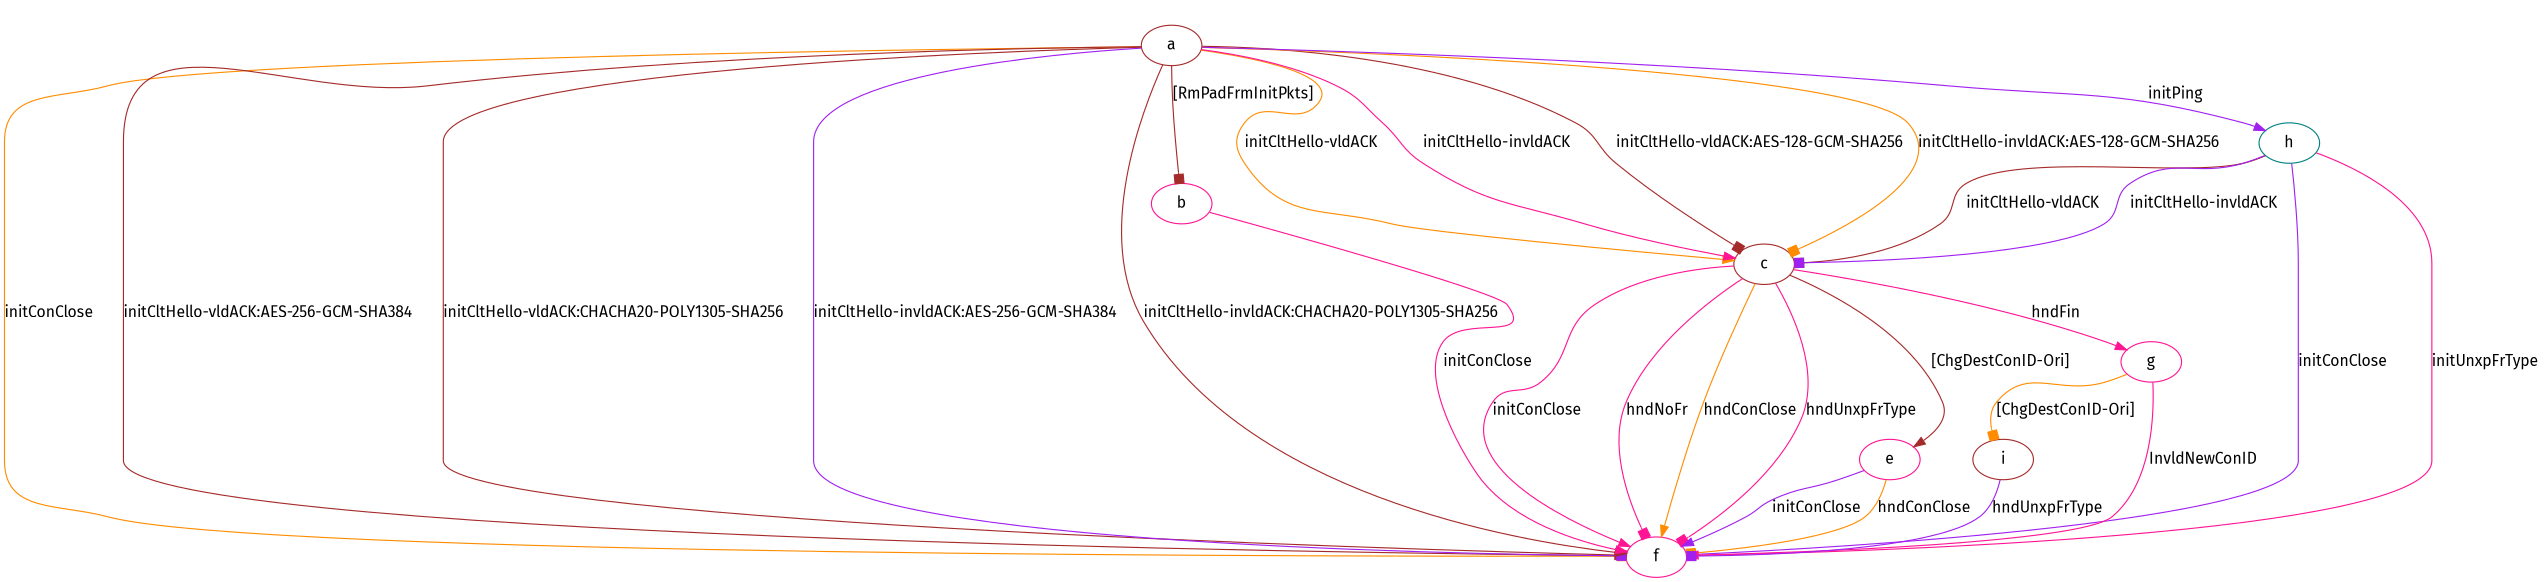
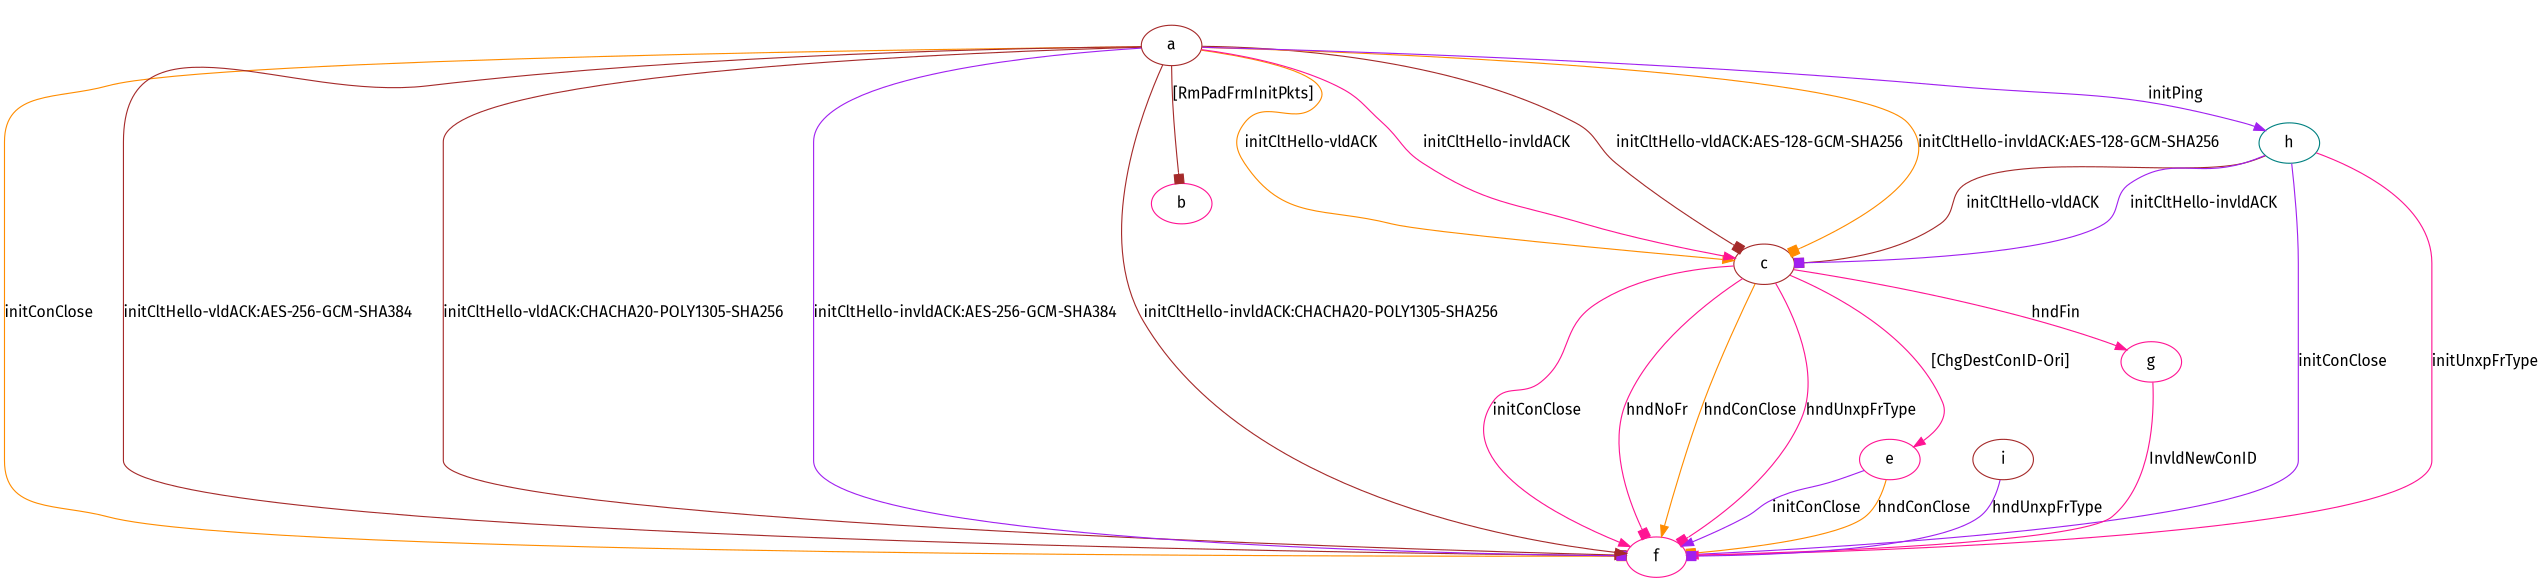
(1490, 328) -> none
(1896, 340) -> (1896, 340)
(2046, 383) -> none
